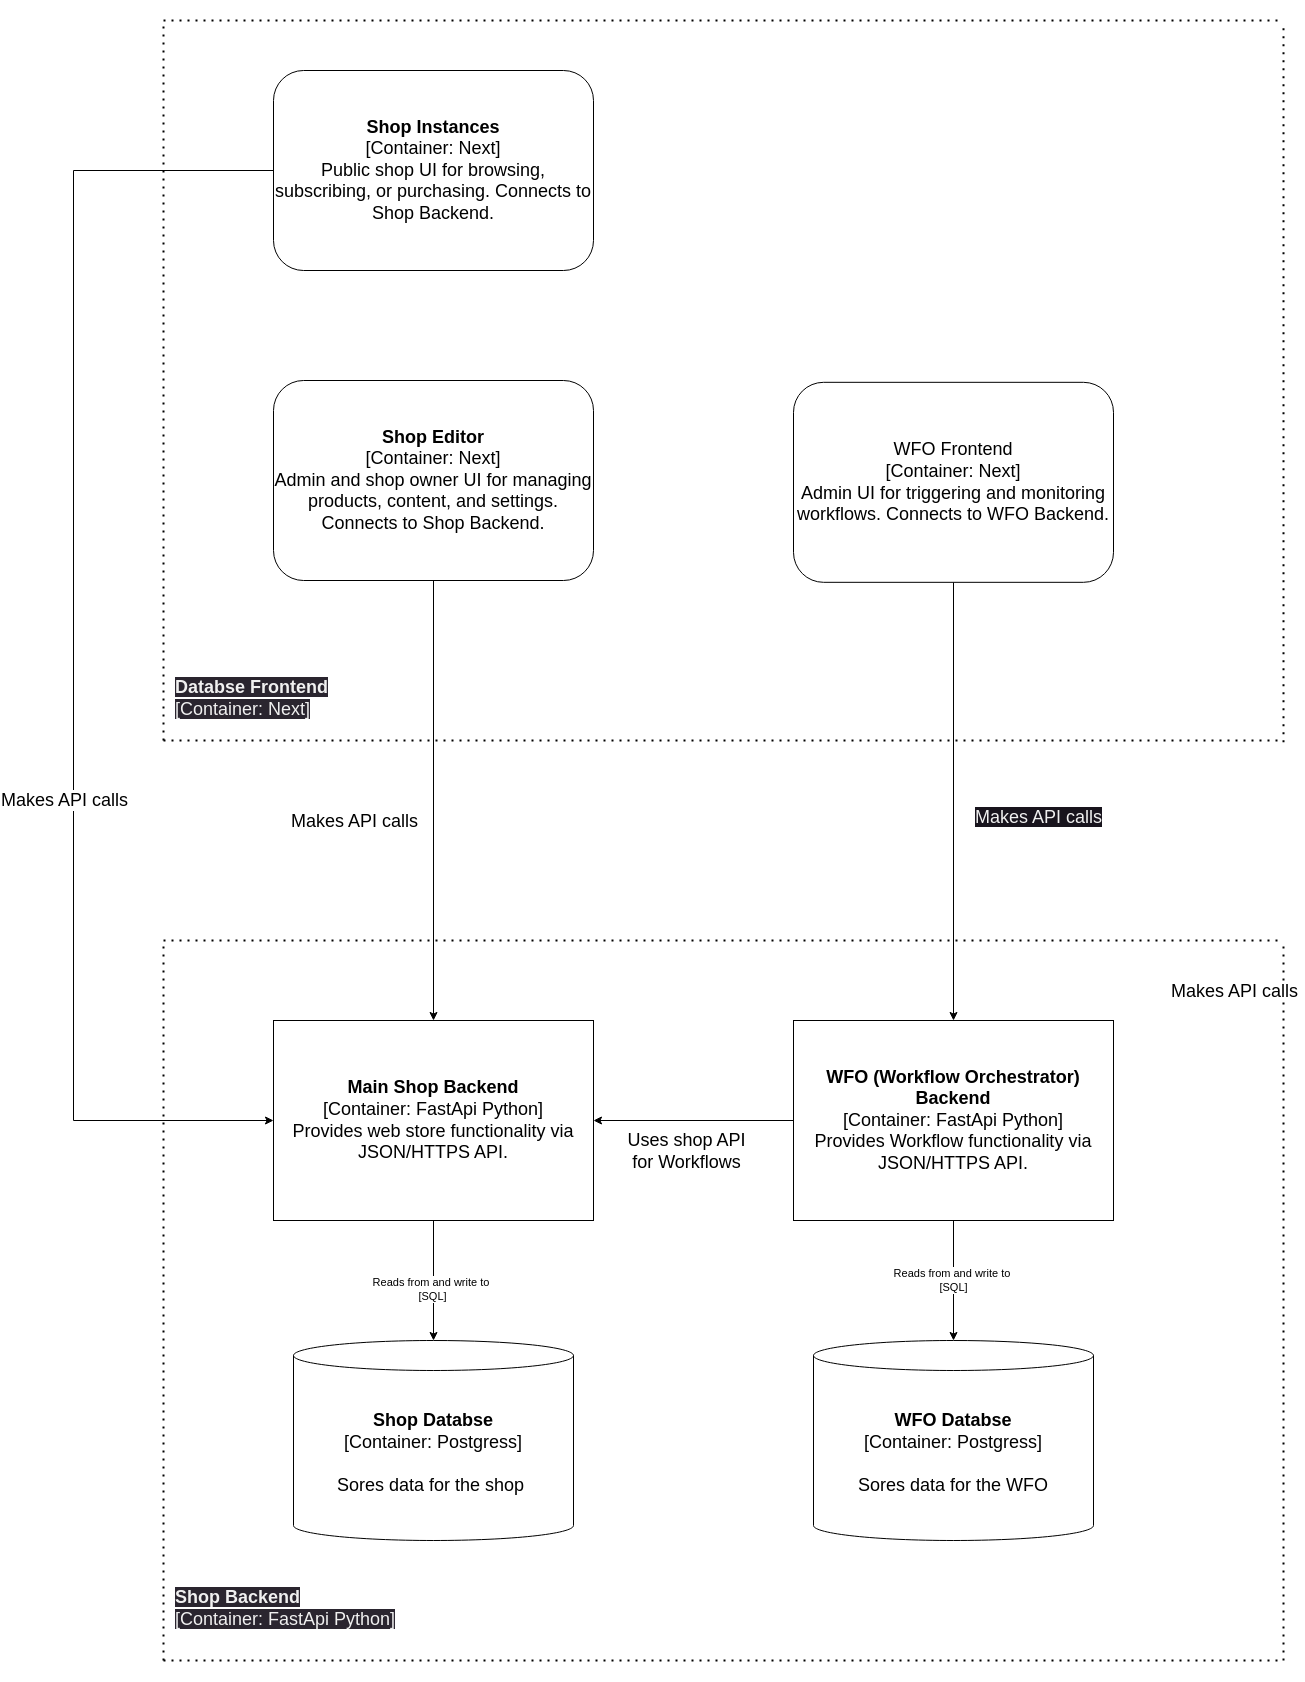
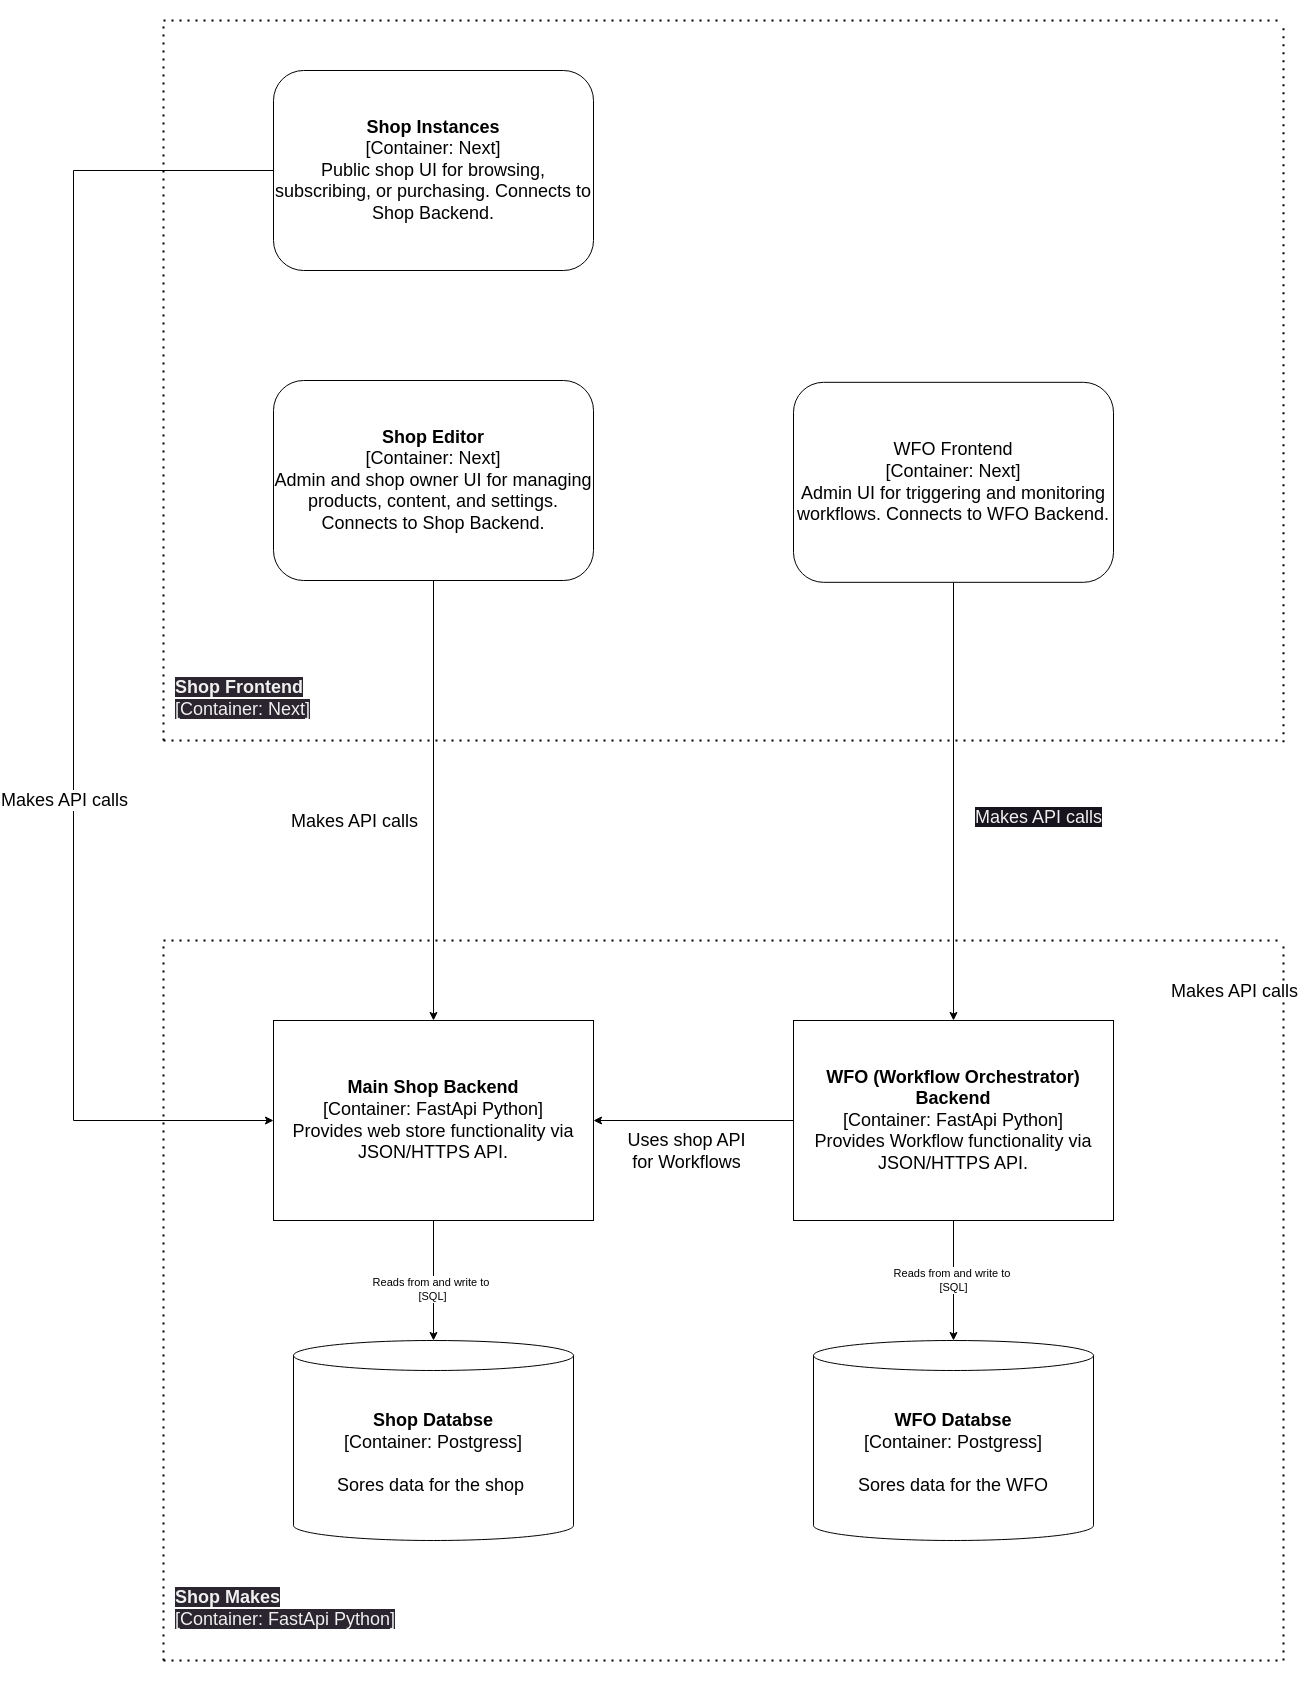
(228, 692) -> (228, 692)
(258, 1602) -> (258, 1602)
